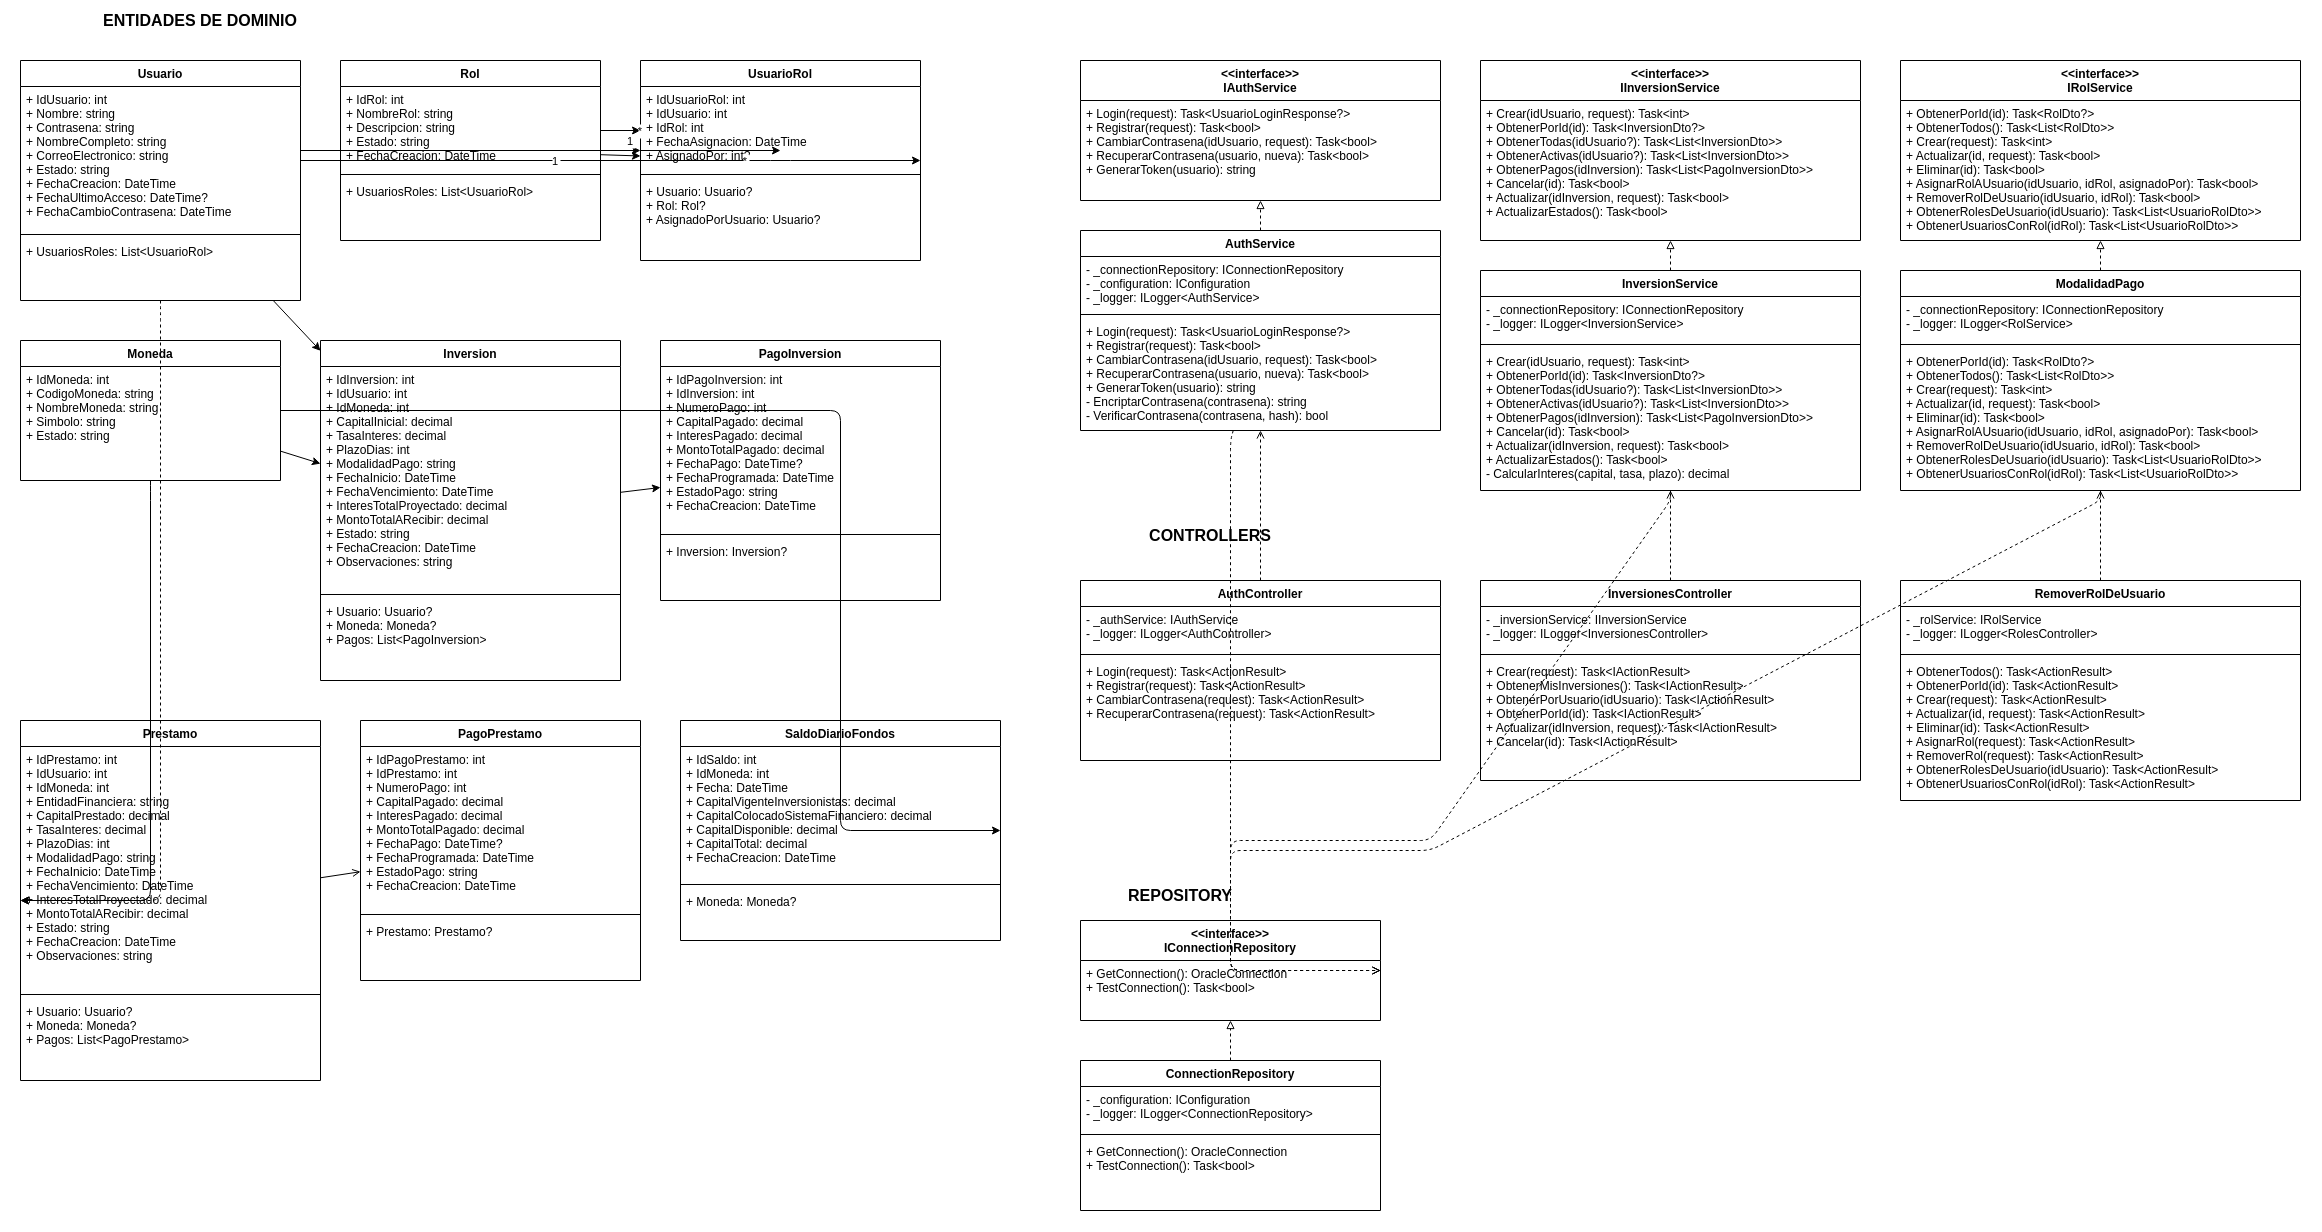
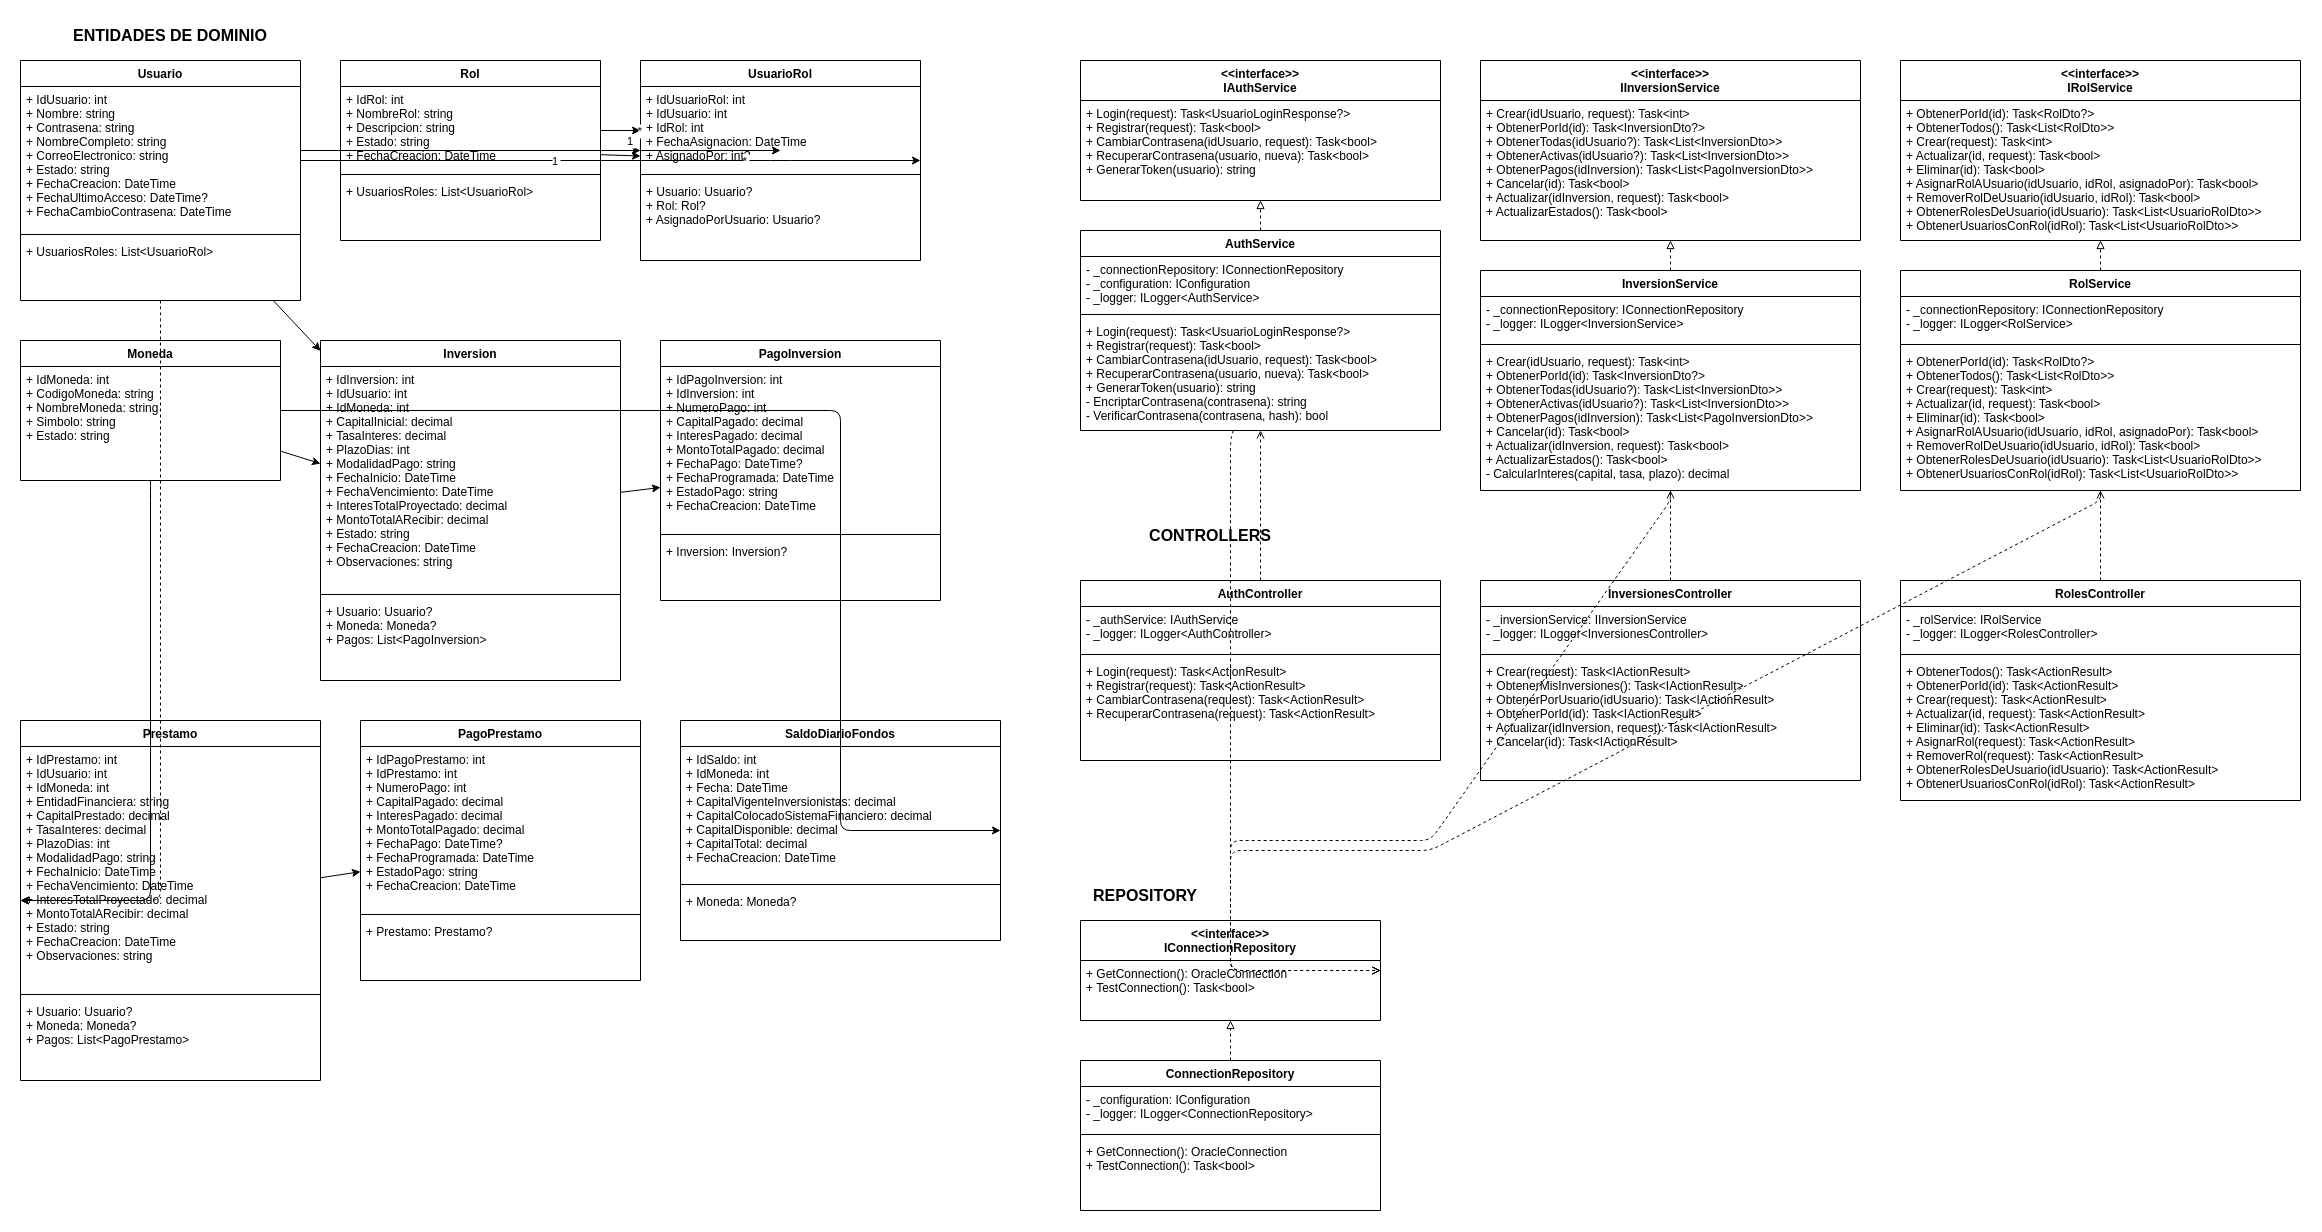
(201, 21) -> (171, 36)
(2100, 284) -> (2100, 284)
(2100, 594) -> (2100, 594)
(354, 873) -> (352, 873)
(1181, 896) -> (1146, 896)
